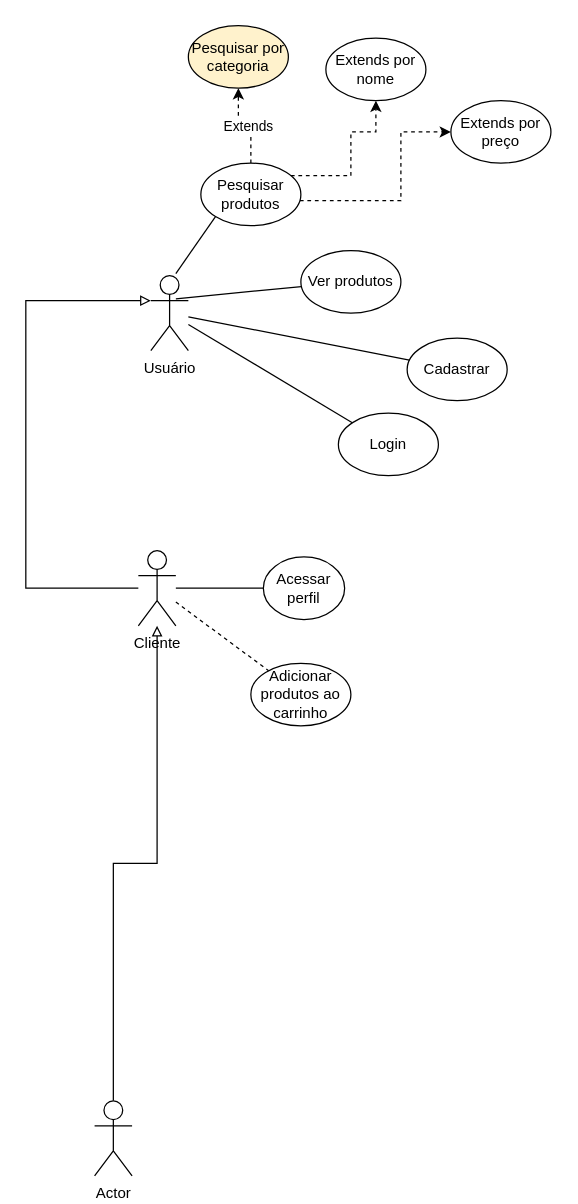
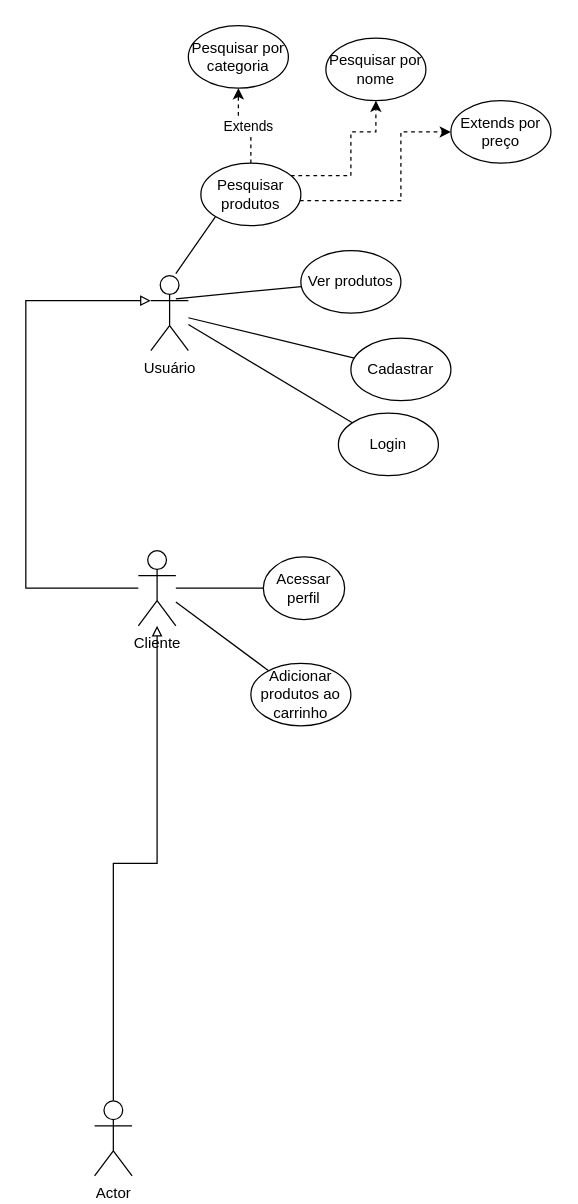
(238, 57) -> (238, 57)
(376, 69) -> (376, 69)
(457, 369) -> (401, 369)
(222, 636) -> (222, 636)
